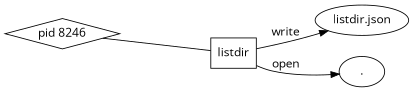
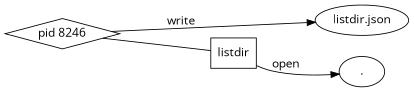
(288, 42) -> (209, 27)
